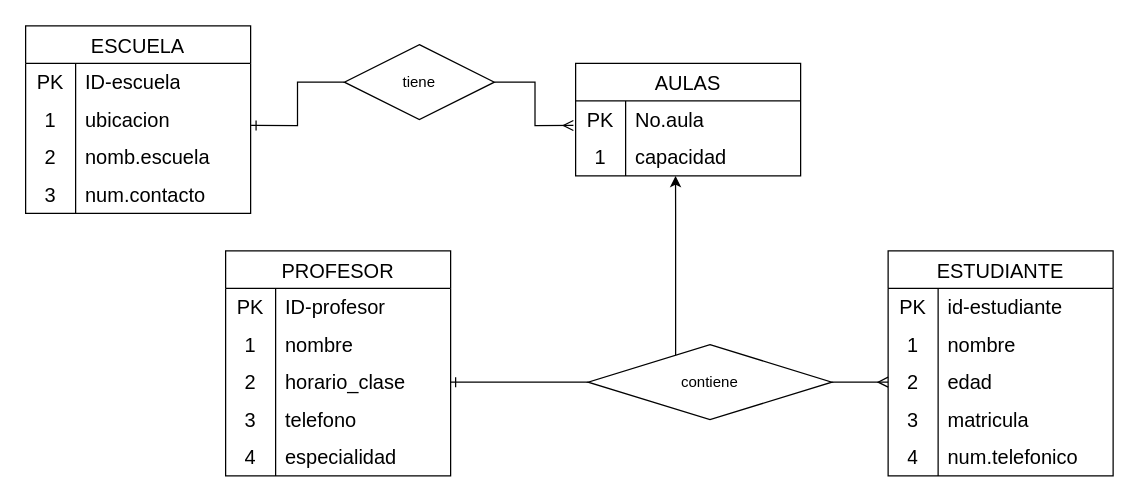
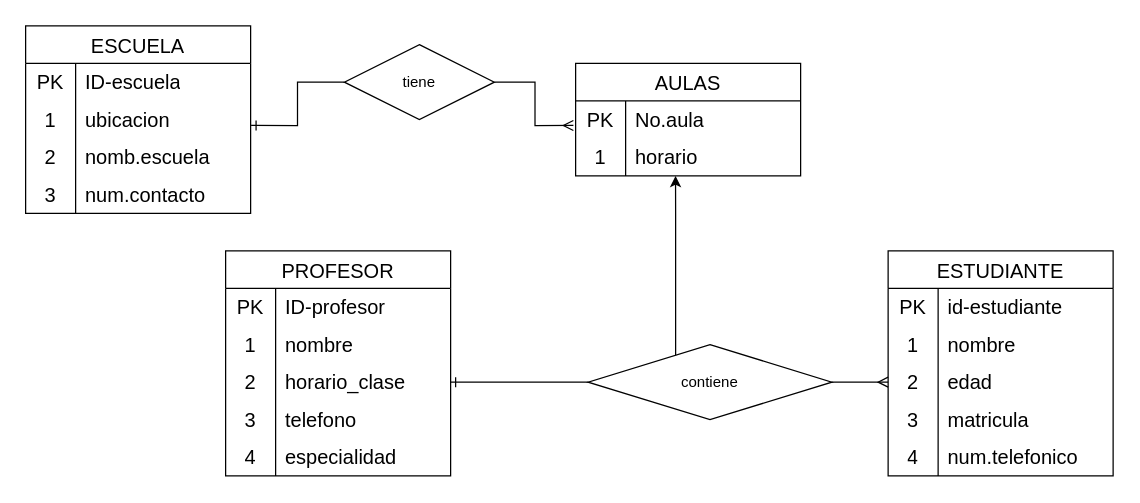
(683, 157) -> (672, 157)
